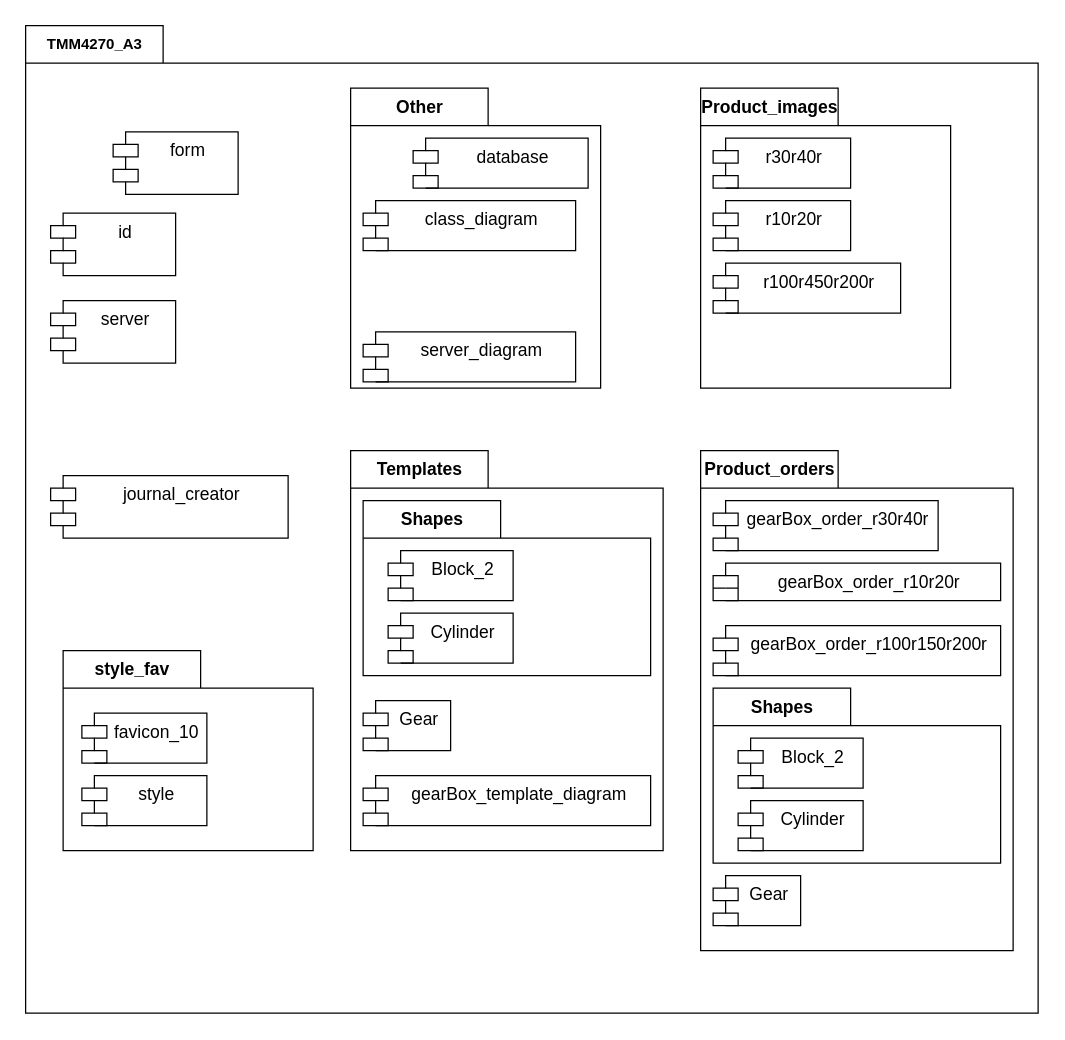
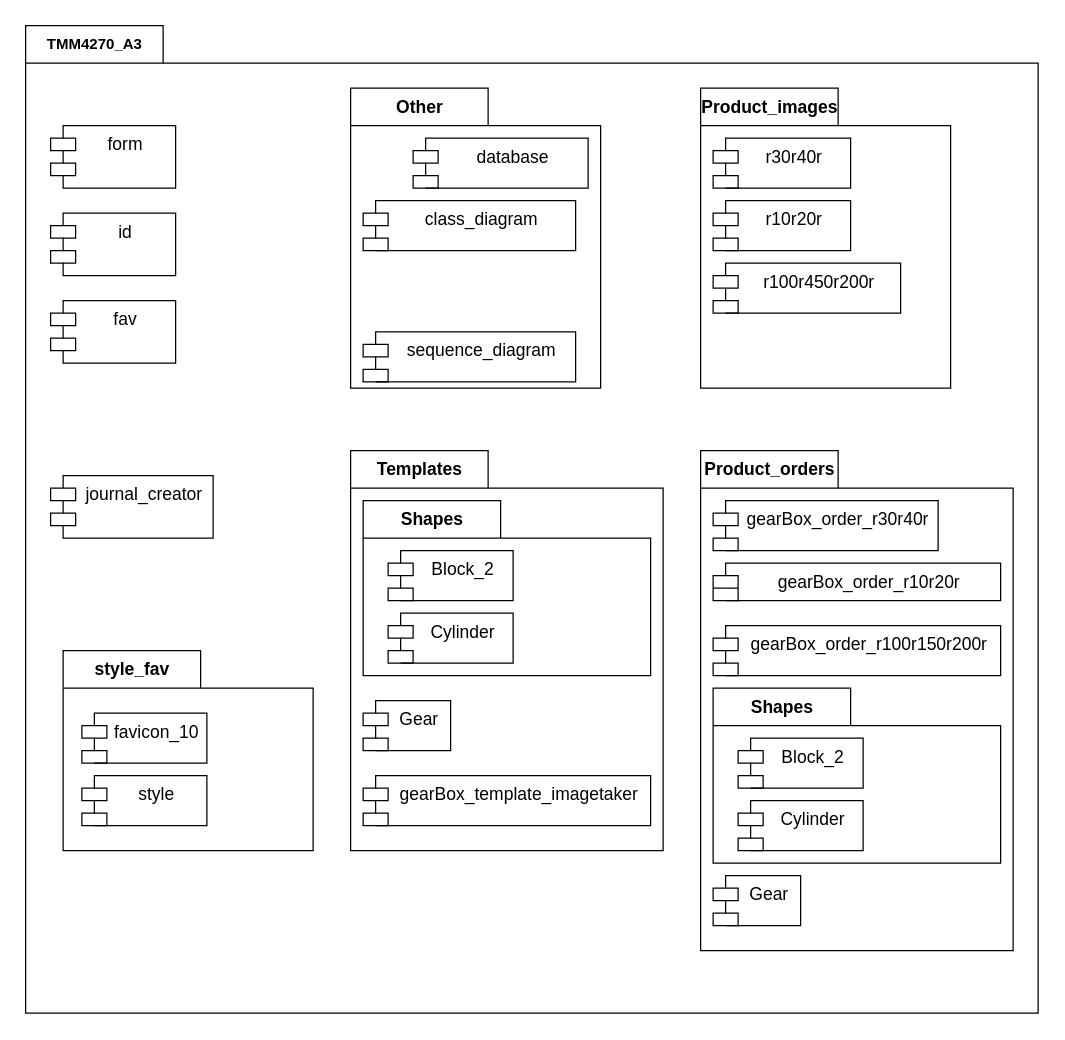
(176, 163) -> (113, 157)
(125, 319) -> (125, 319)
(481, 350) -> (481, 350)
(169, 507) -> (132, 507)
(519, 794) -> (519, 794)
